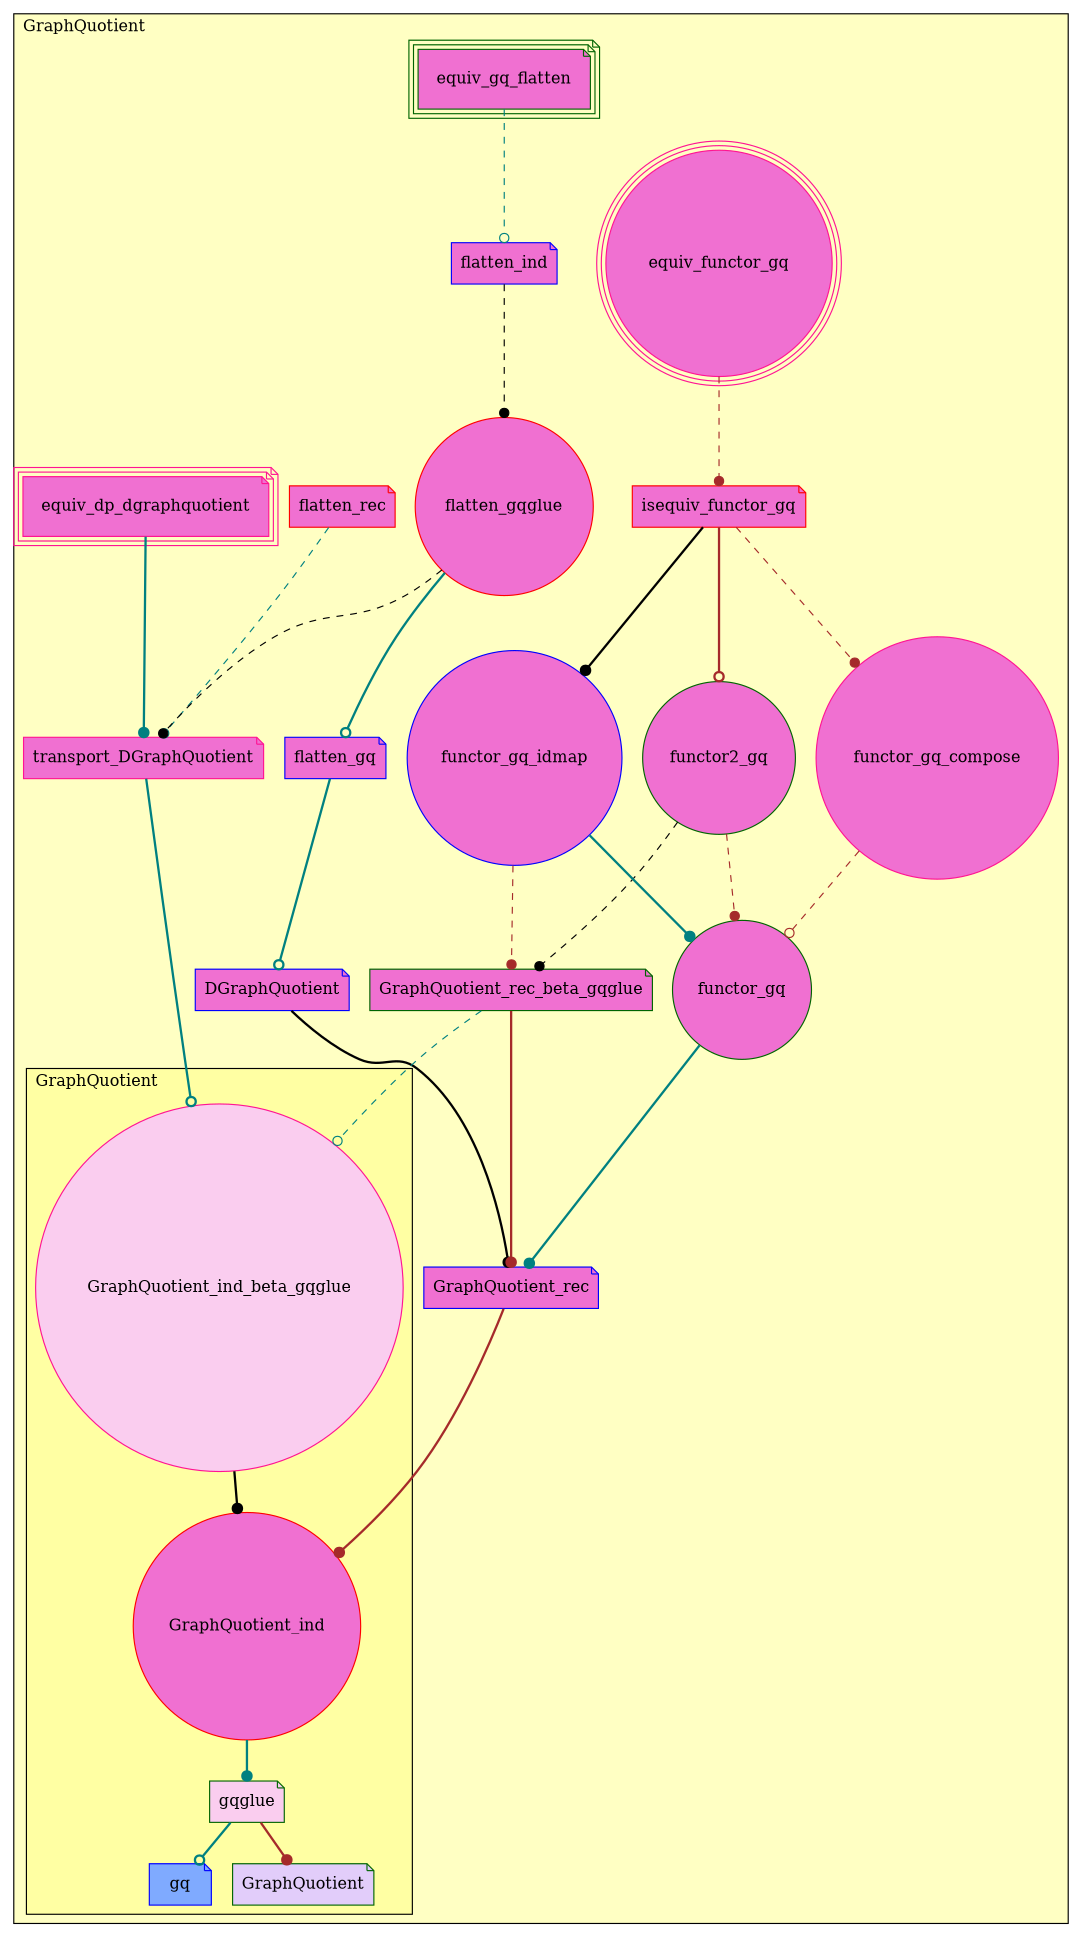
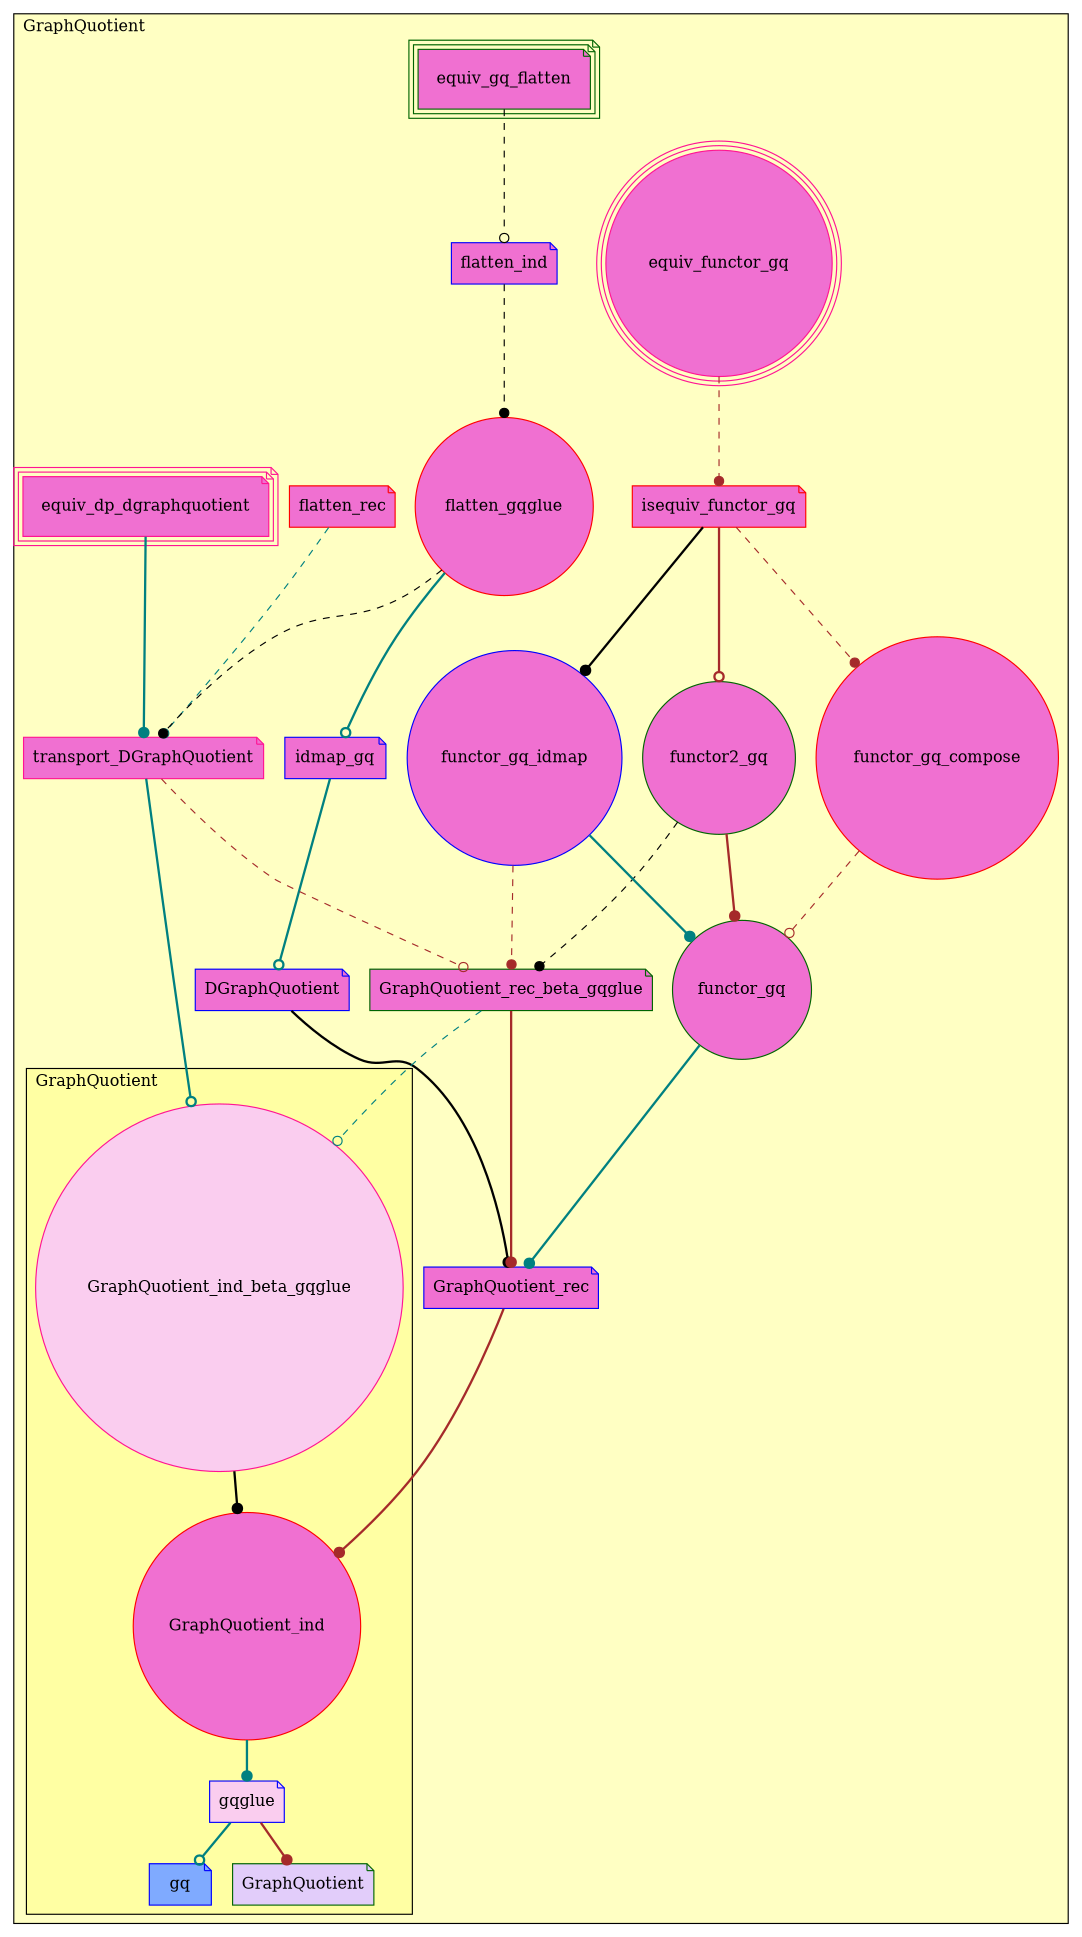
(504, 171) -> (504, 171)
(335, 758) -> (335, 758)
(937, 758) -> (937, 758)
(730, 873) -> (730, 873)
none -> (290, 887)
(247, 1802) -> (247, 1802)
